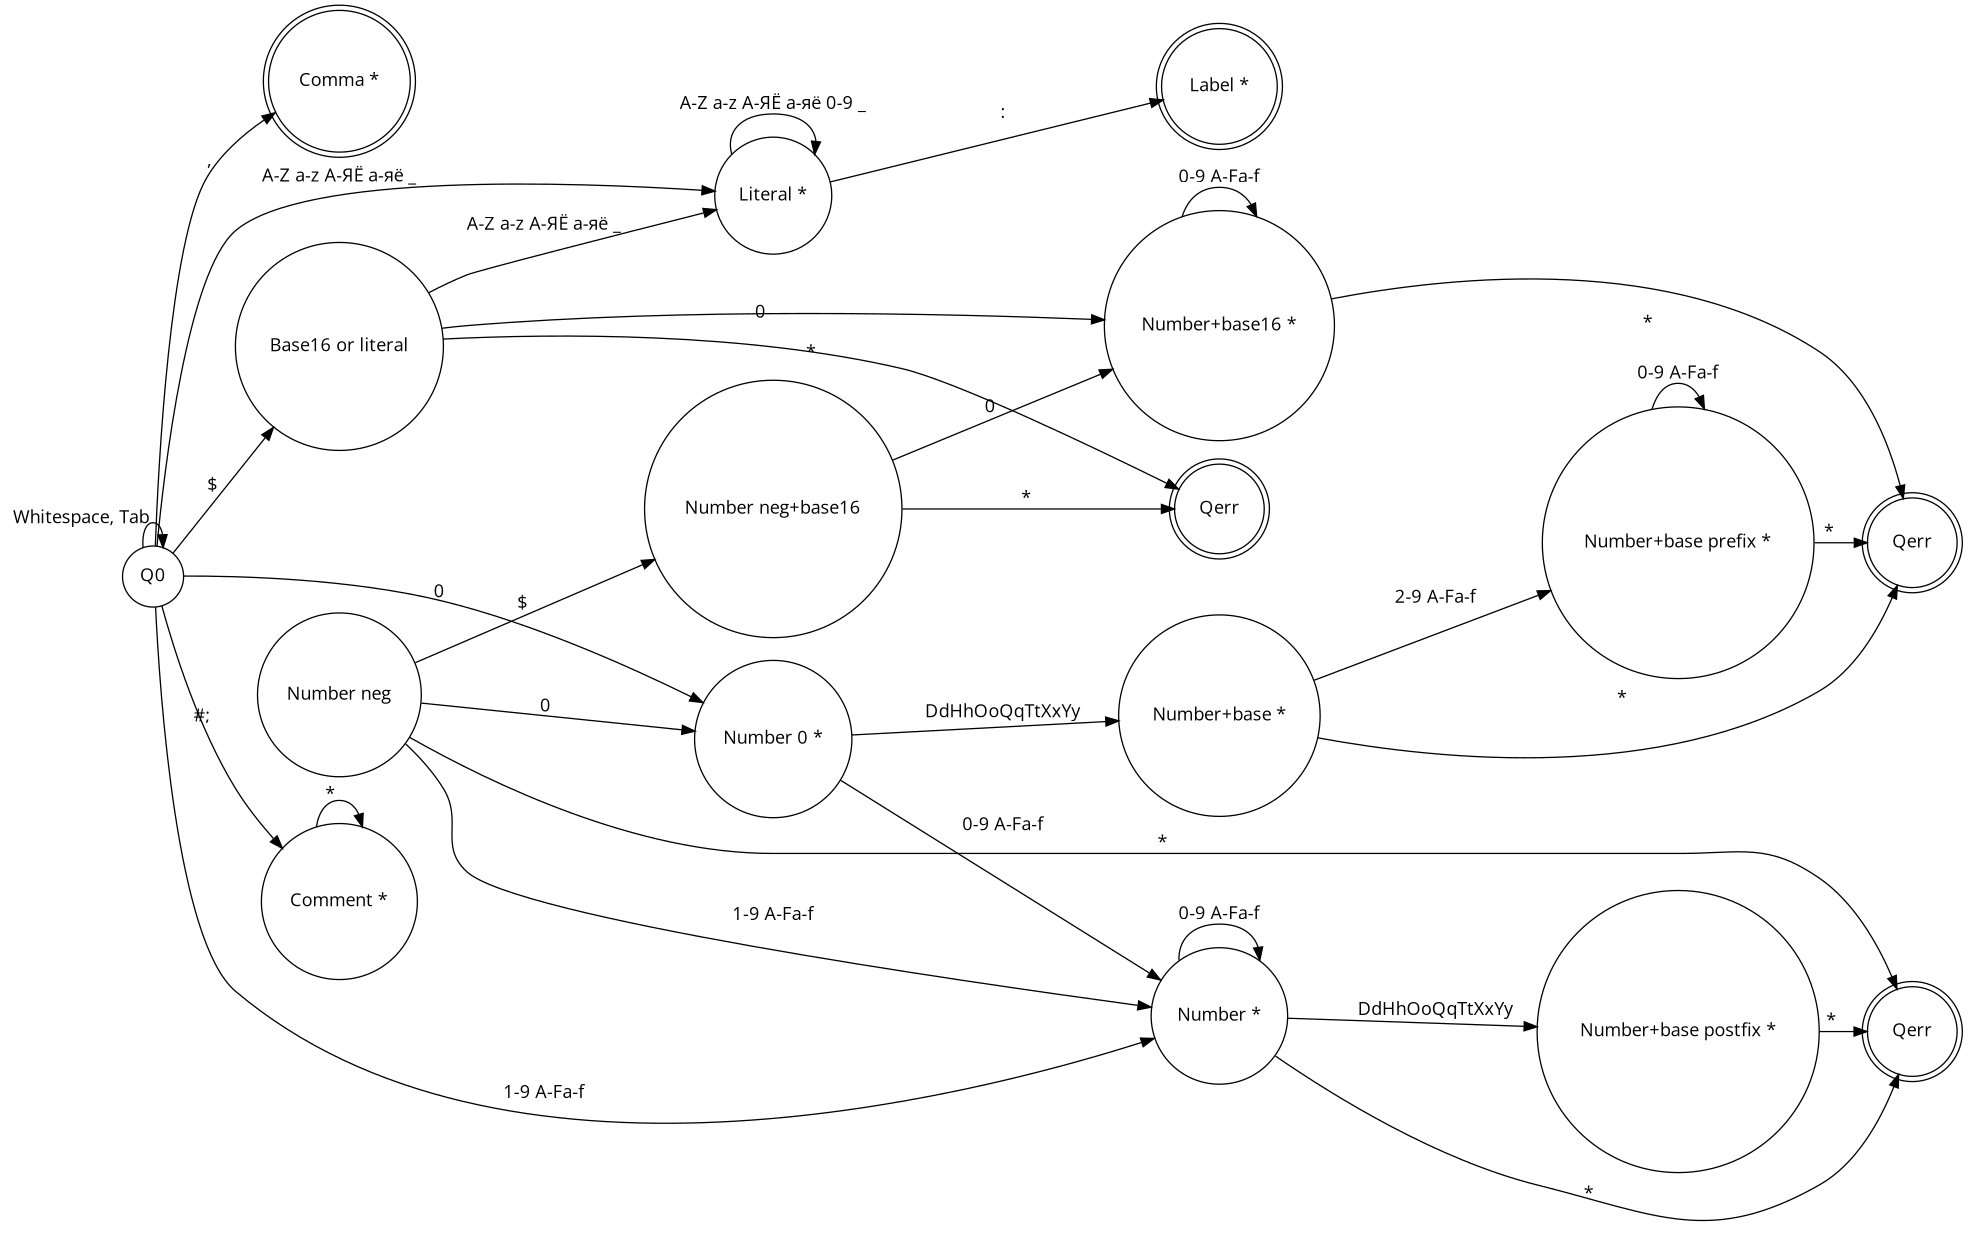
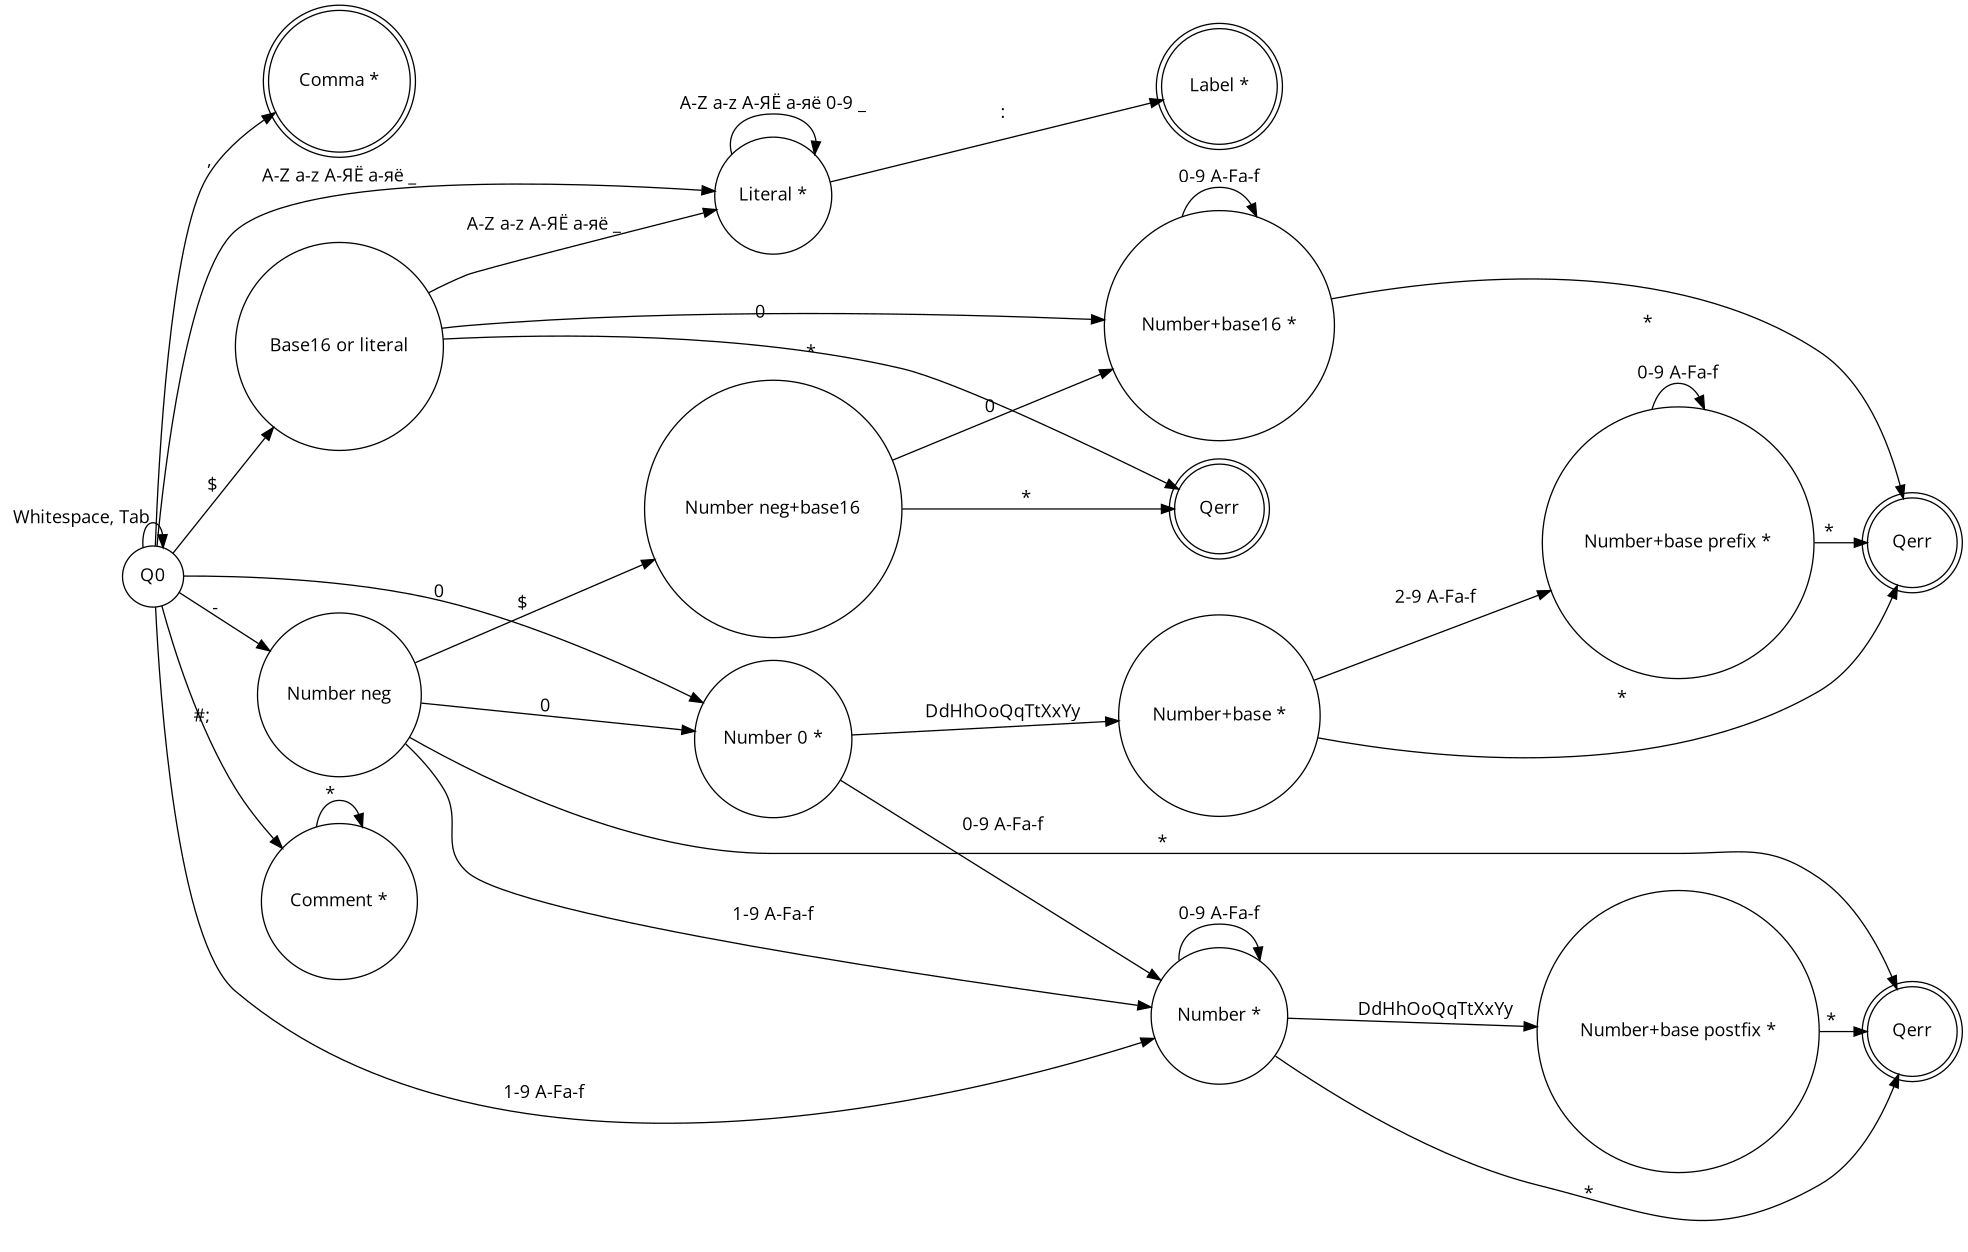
none -> (219, 618)
